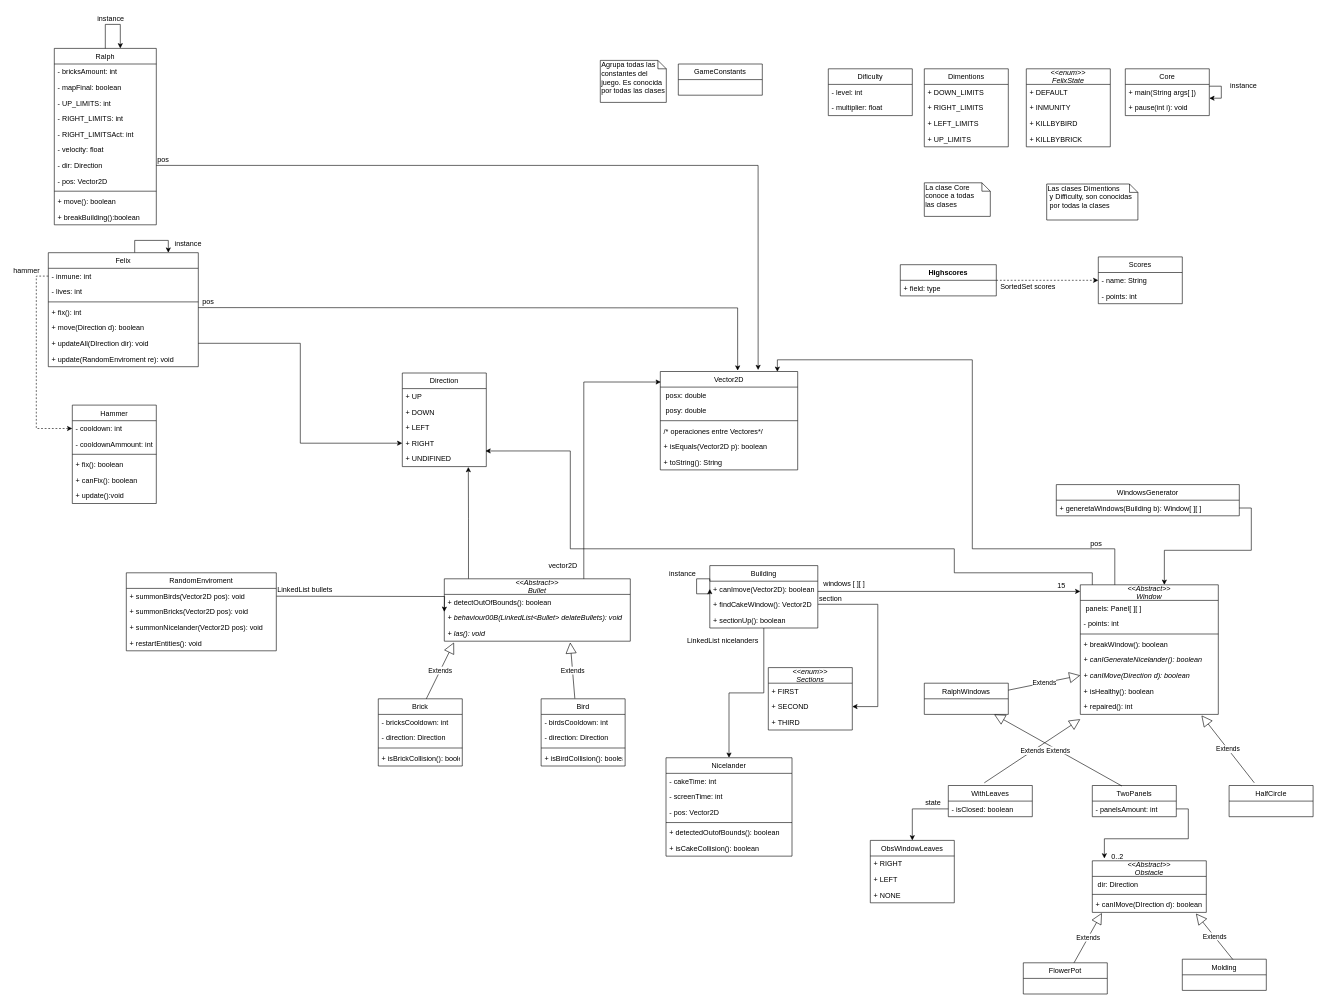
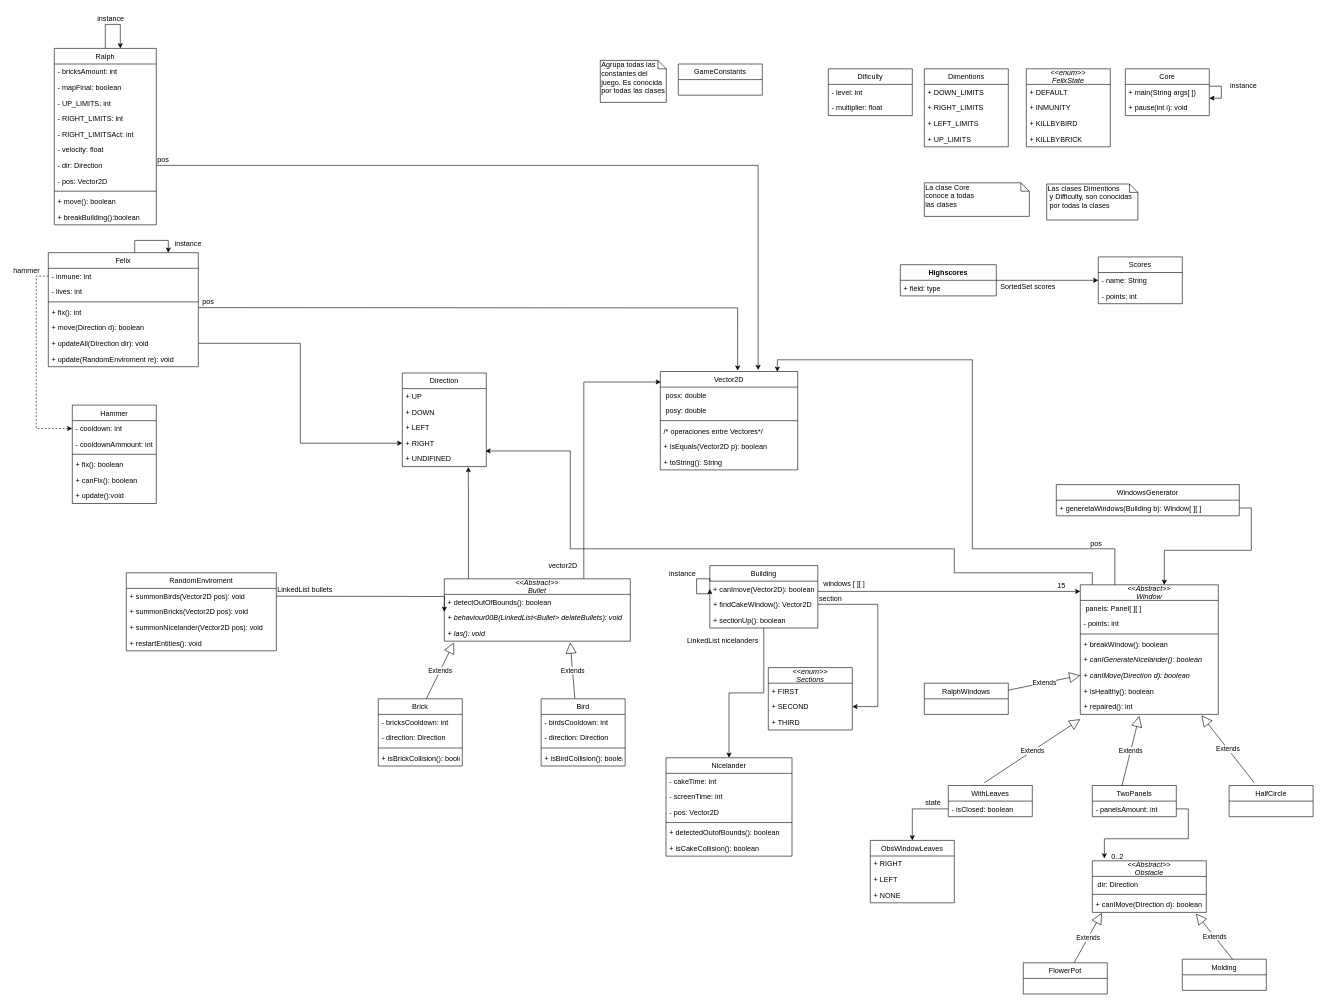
(957, 200) -> (977, 200)
(1046, 280) -> (1046, 280)
(1061, 752) -> (1130, 755)
